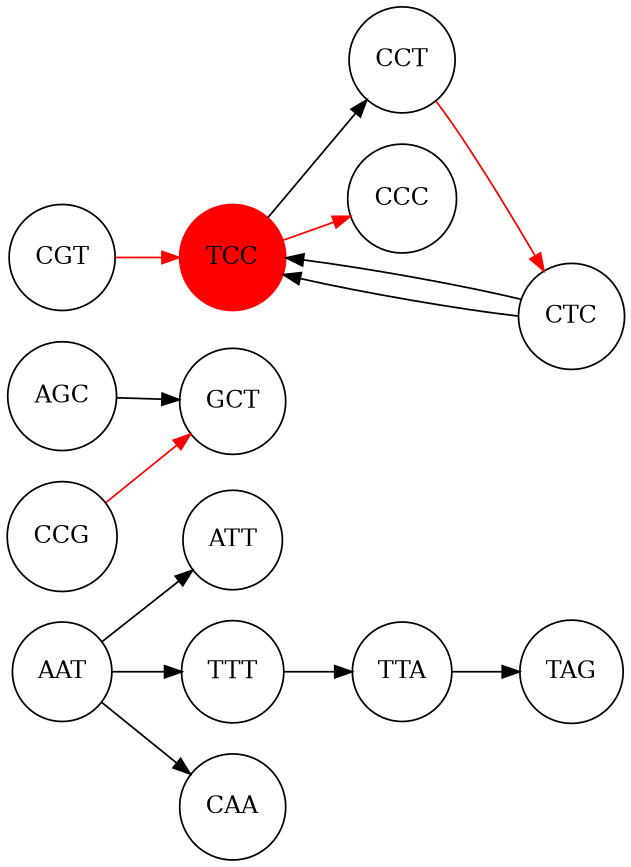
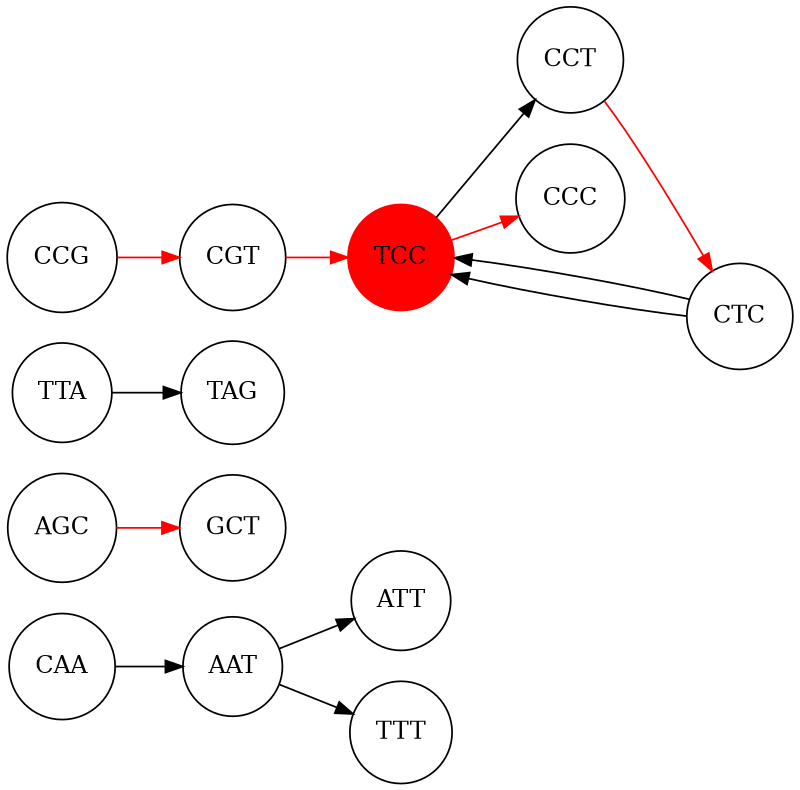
(139, 398) -> (139, 528)
(141, 474) -> (140, 257)
(309, 672) -> none
(139, 733) -> (140, 667)
